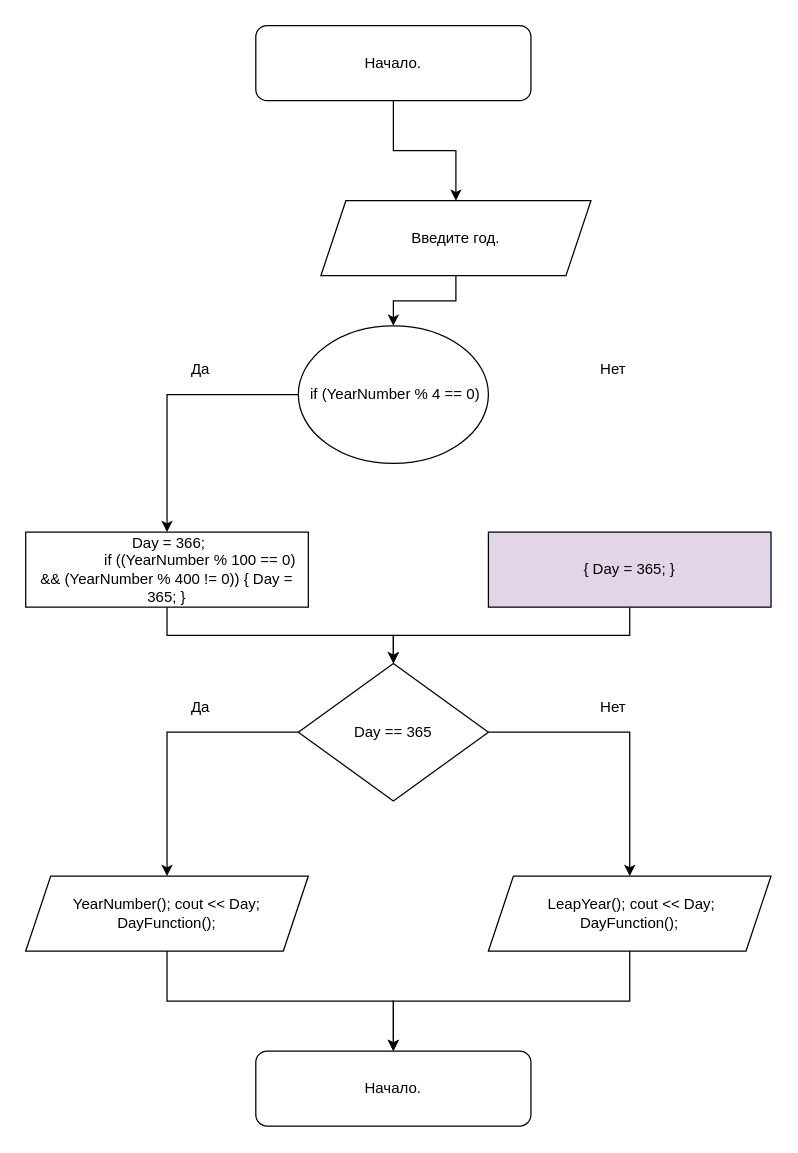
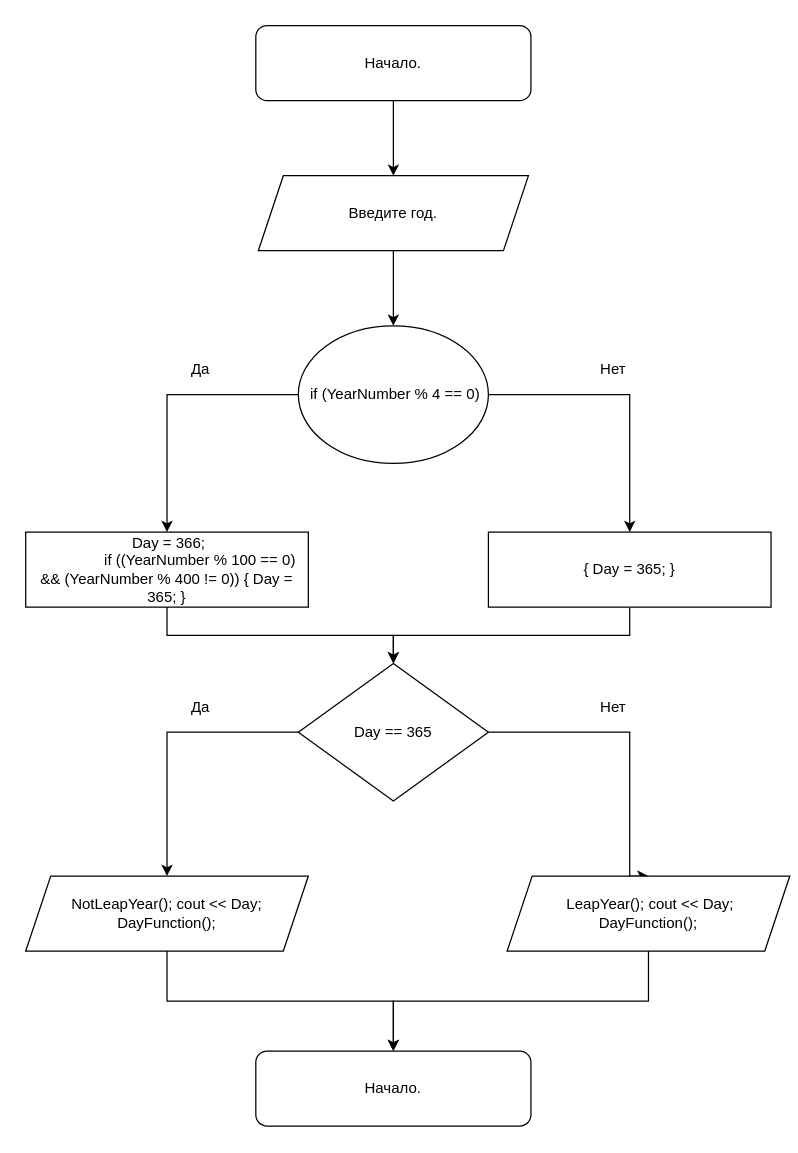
(456, 238) -> (393, 213)
none -> (623, 394)
(629, 569) -> (629, 569)
(167, 913) -> (167, 913)
(629, 913) -> (648, 913)
